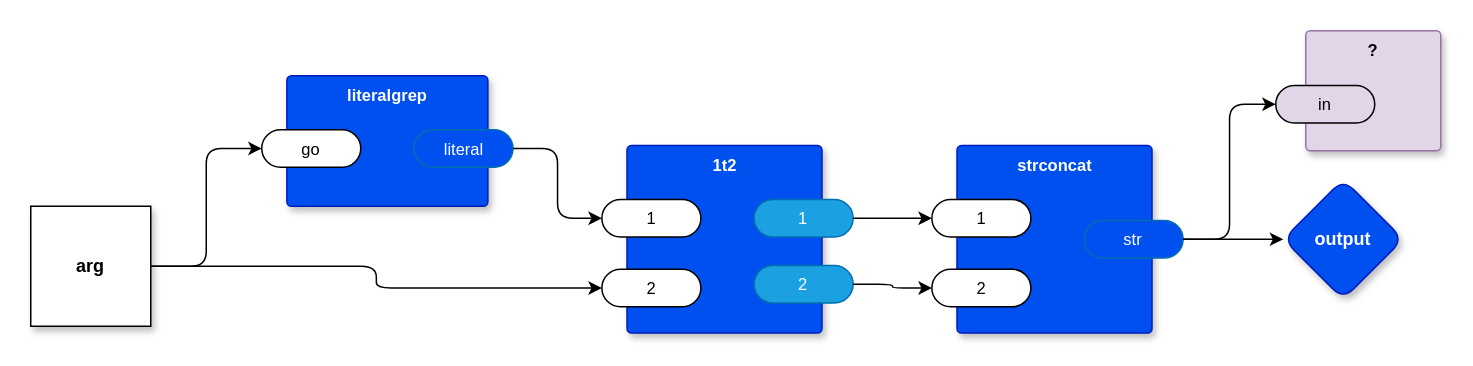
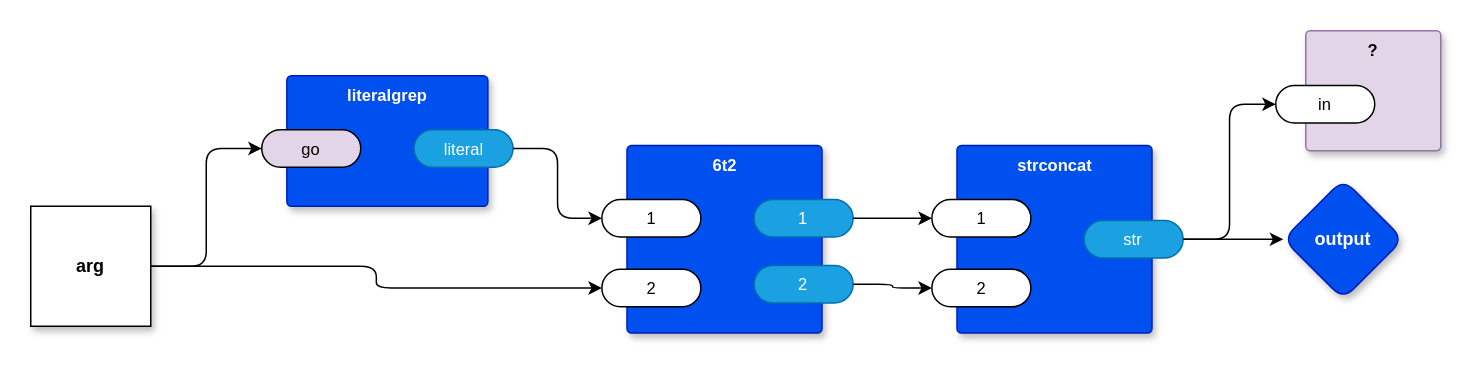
(1325, 104) -> (1325, 104)
(311, 149) -> (311, 149)
(464, 149) -> (464, 149)
(725, 167) -> (725, 167)
(1134, 239) -> (1134, 239)
